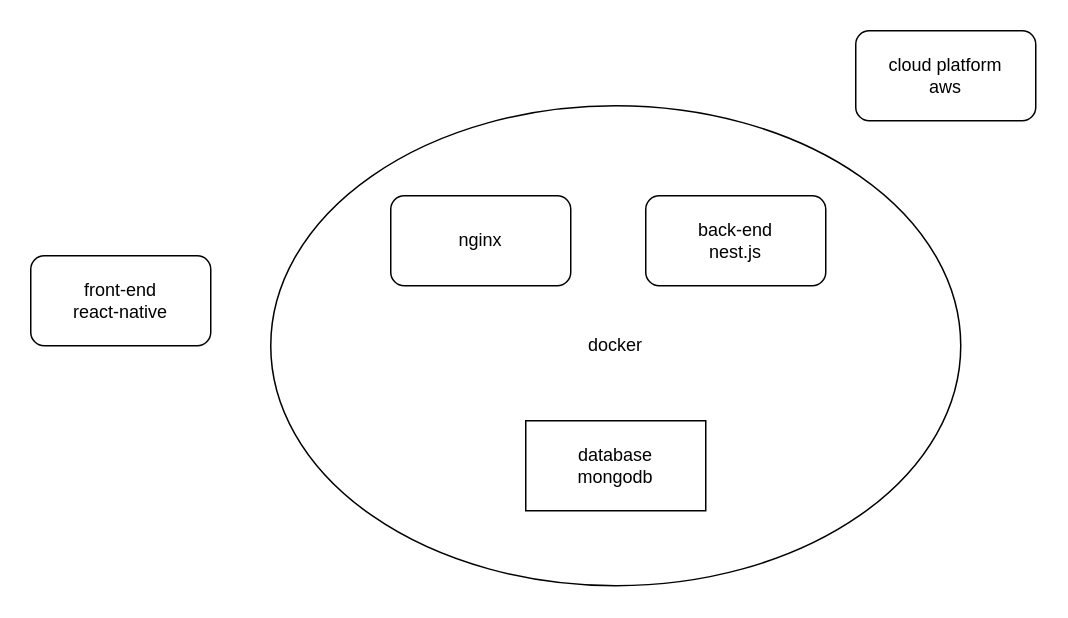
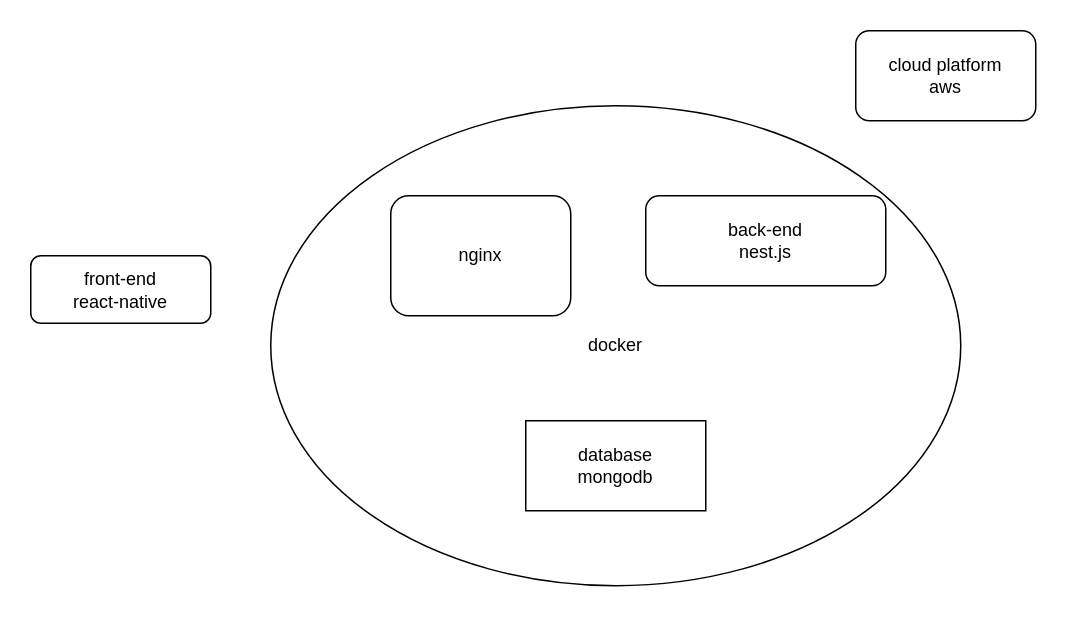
(481, 241) -> (481, 256)
(736, 241) -> (766, 241)
(121, 301) -> (121, 290)
